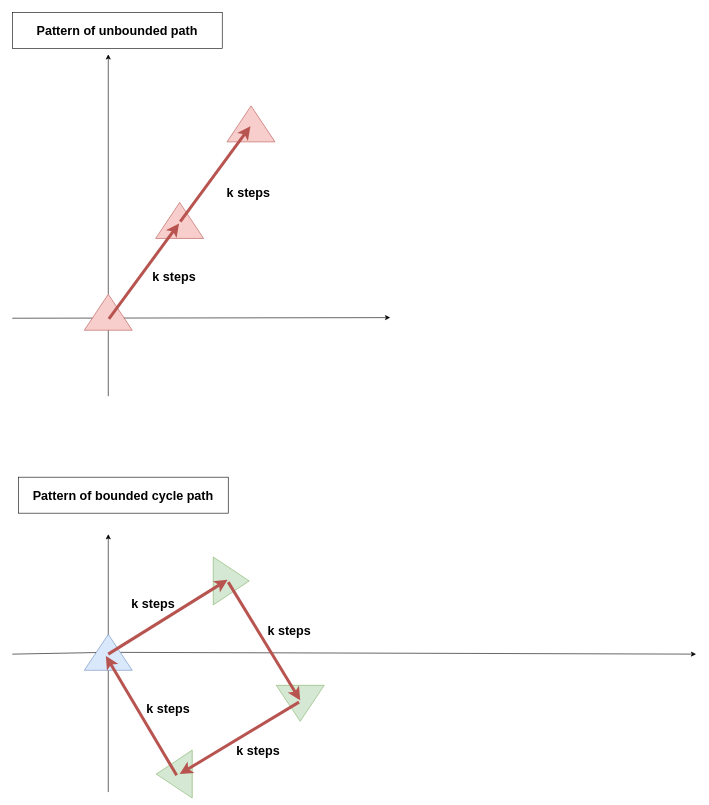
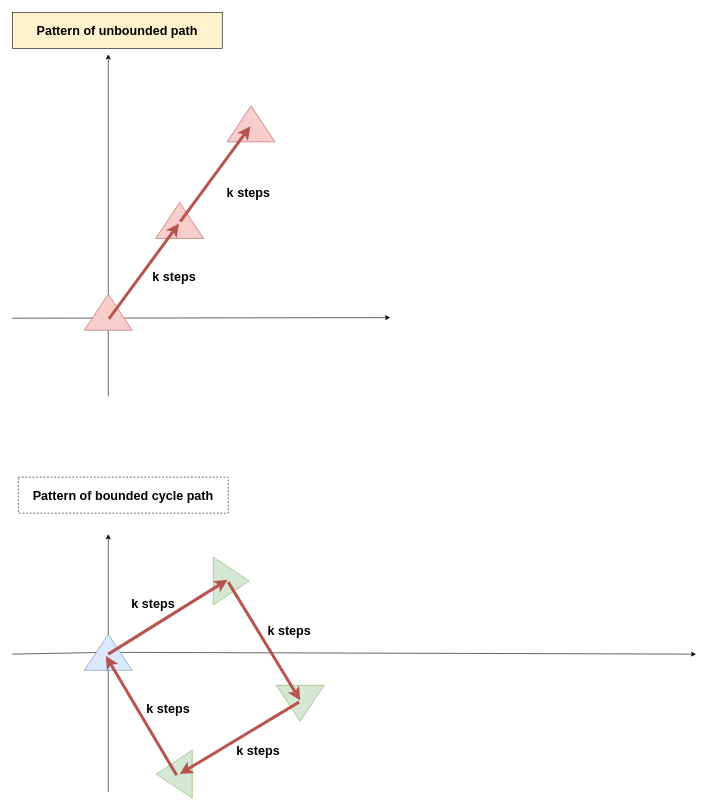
(117, 30) -> (117, 30)
(123, 495) -> (123, 495)
